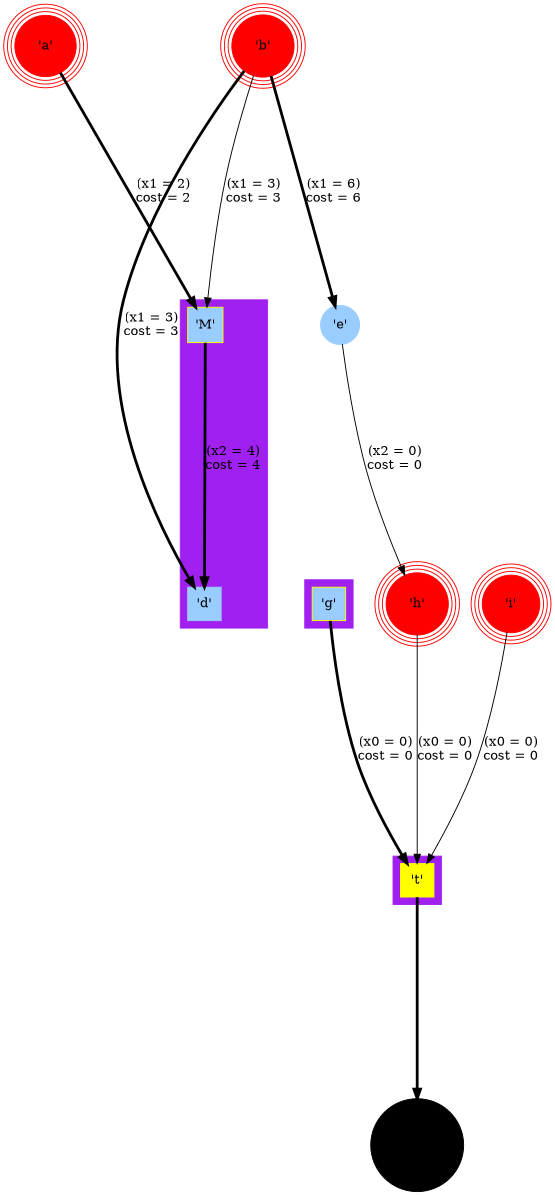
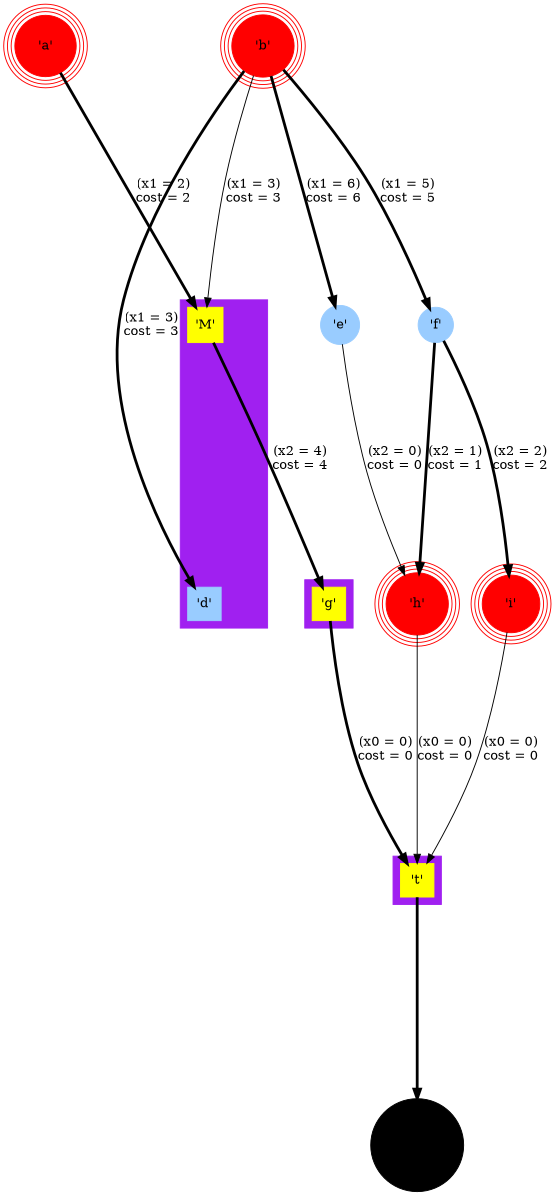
(205, 325) -> (205, 325)
none -> (436, 325)
(205, 460) -> (260, 442)
(329, 604) -> (329, 604)
